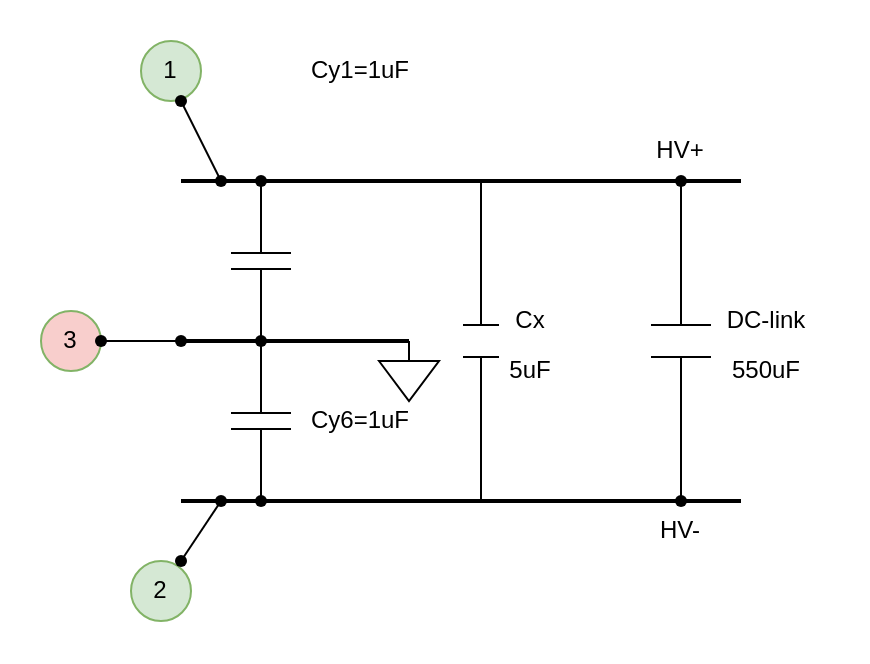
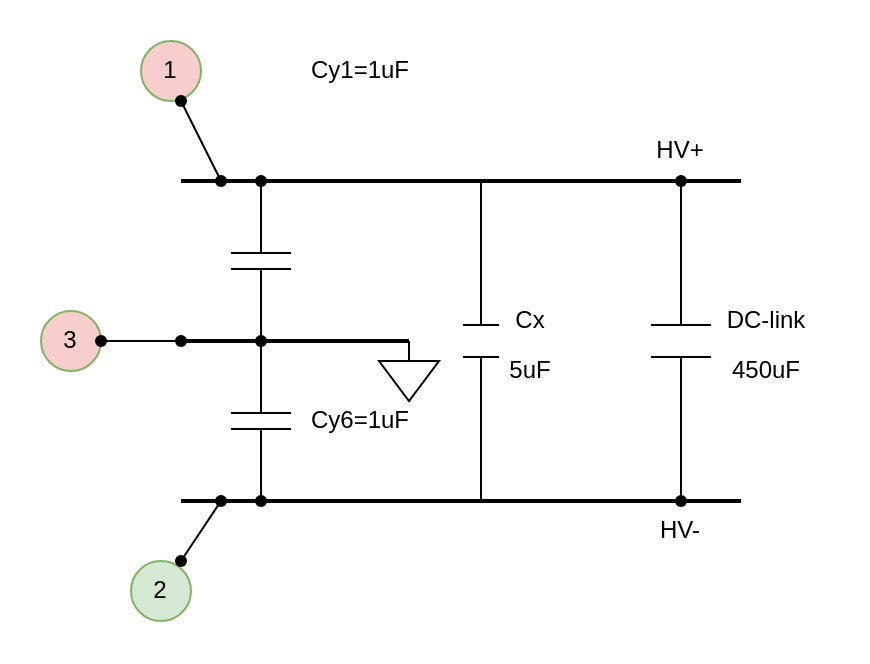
(171, 71) -> (171, 71)
(767, 371) -> (767, 371)
